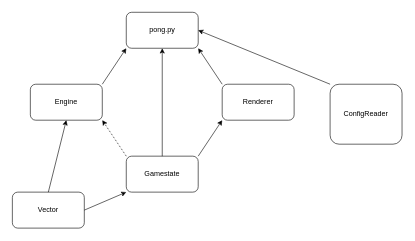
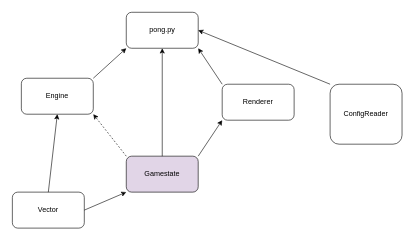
(66, 102) -> (57, 96)
(162, 174) -> (162, 174)
